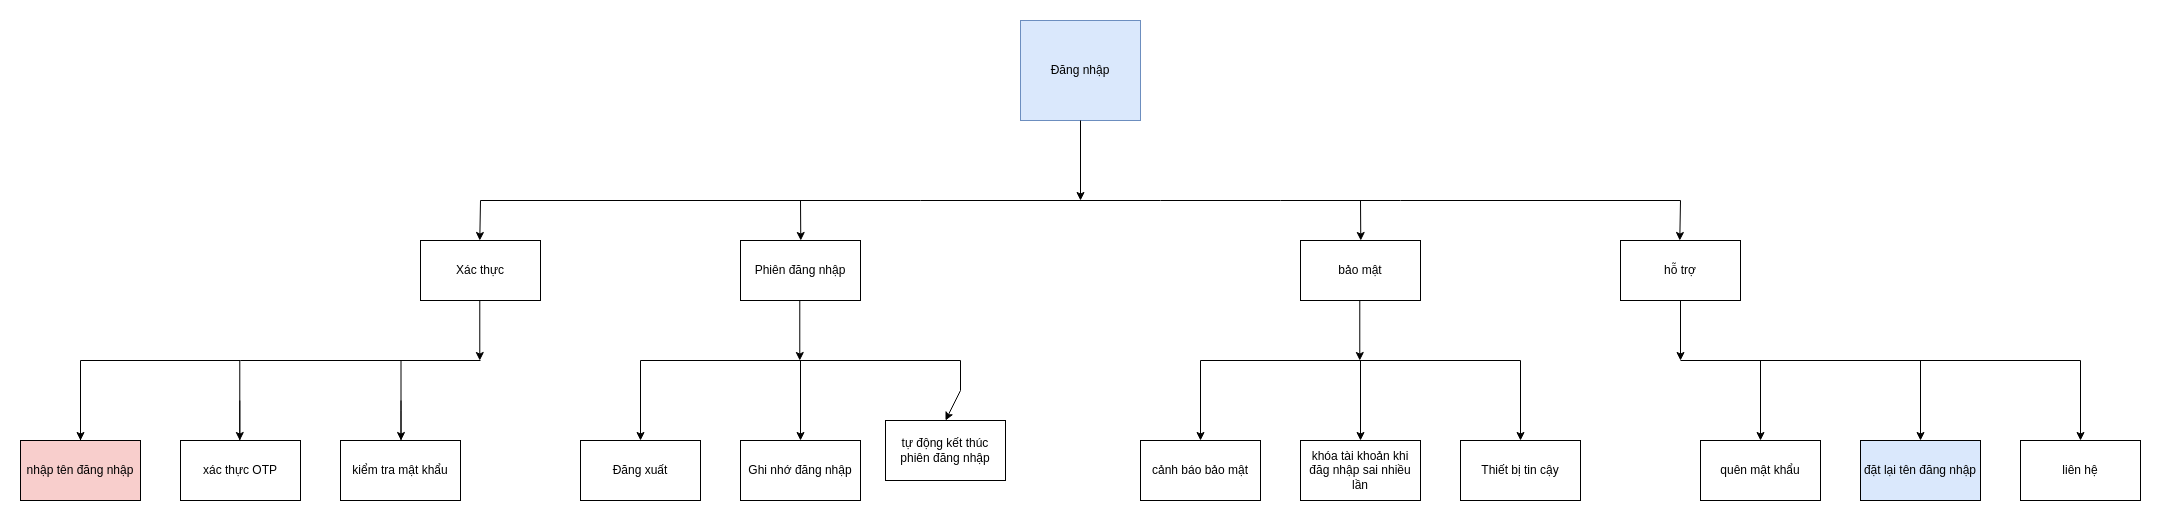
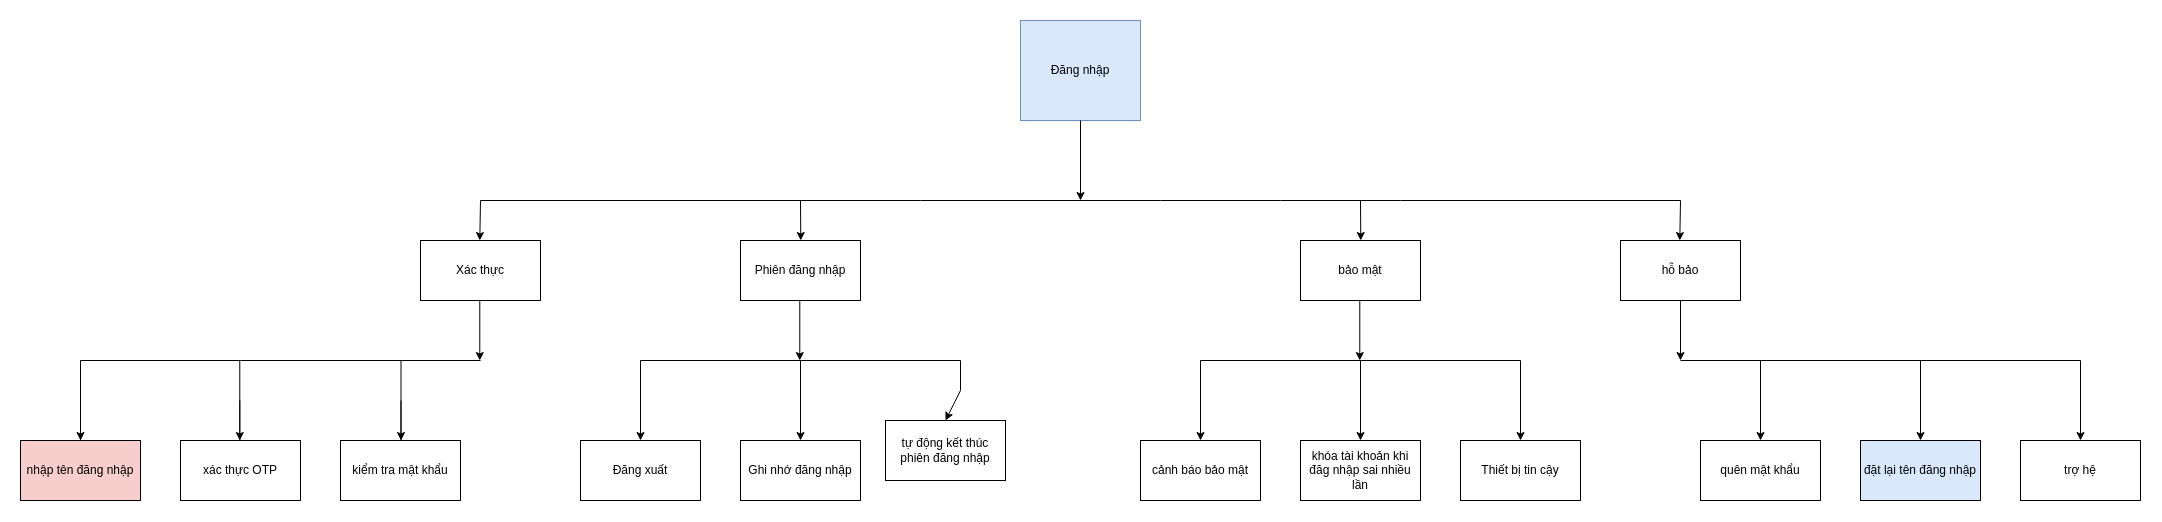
(1681, 271) -> (1681, 271)
(2081, 471) -> (2081, 471)
